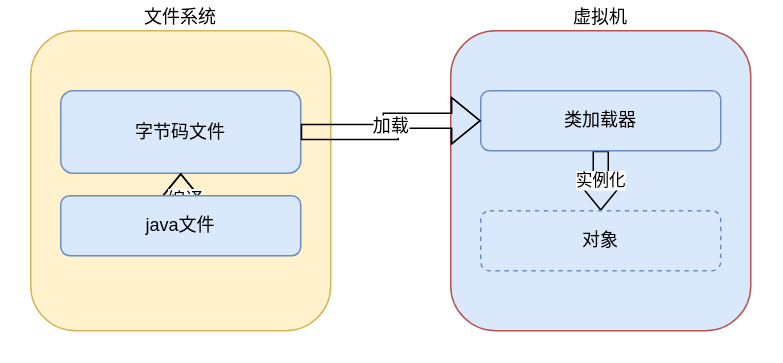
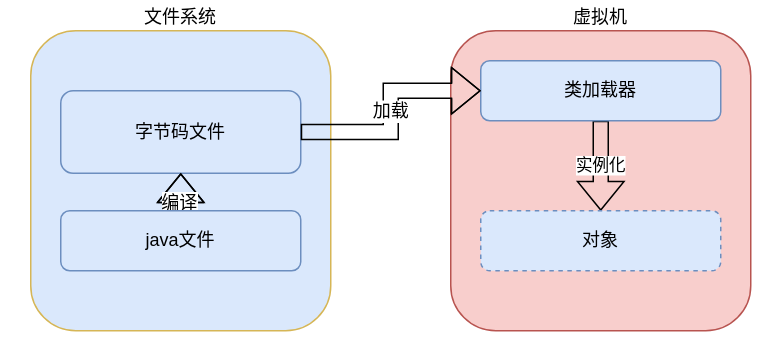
(601, 121) -> (601, 91)
(181, 181) -> (181, 181)
(601, 181) -> (601, 181)
(181, 226) -> (181, 241)
